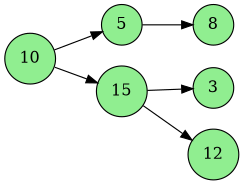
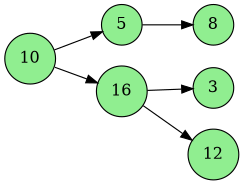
(122, 91) -> (122, 91)
